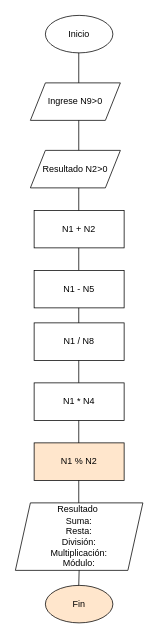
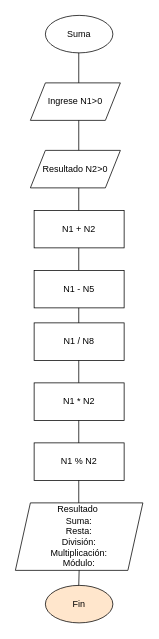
(79, 34) -> (79, 34)
(75, 102) -> (75, 102)
(79, 402) -> (79, 402)
(79, 462) -> (79, 462)
